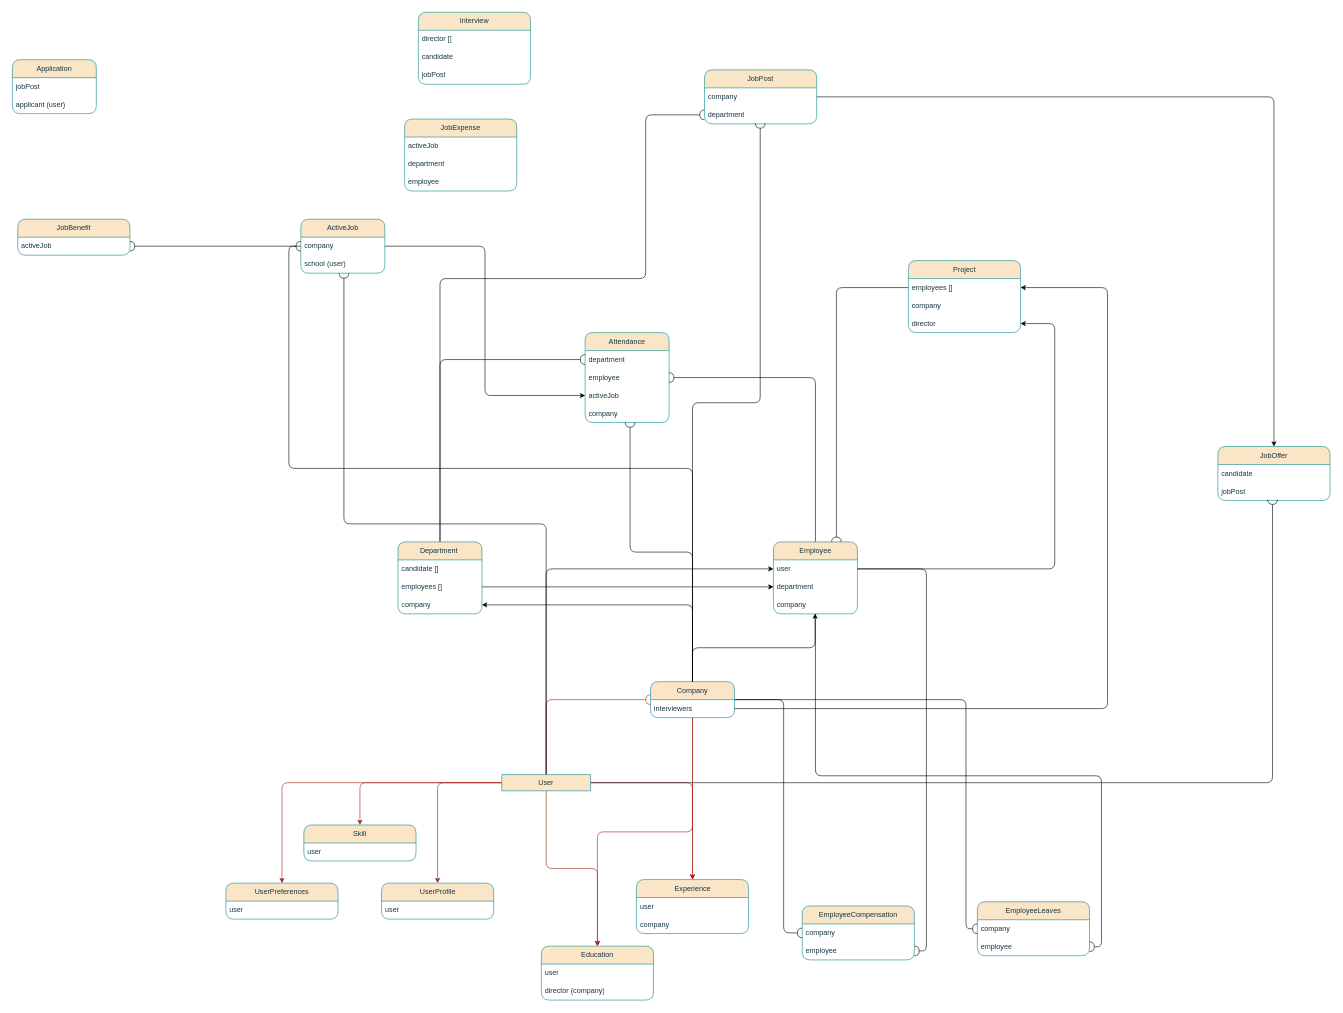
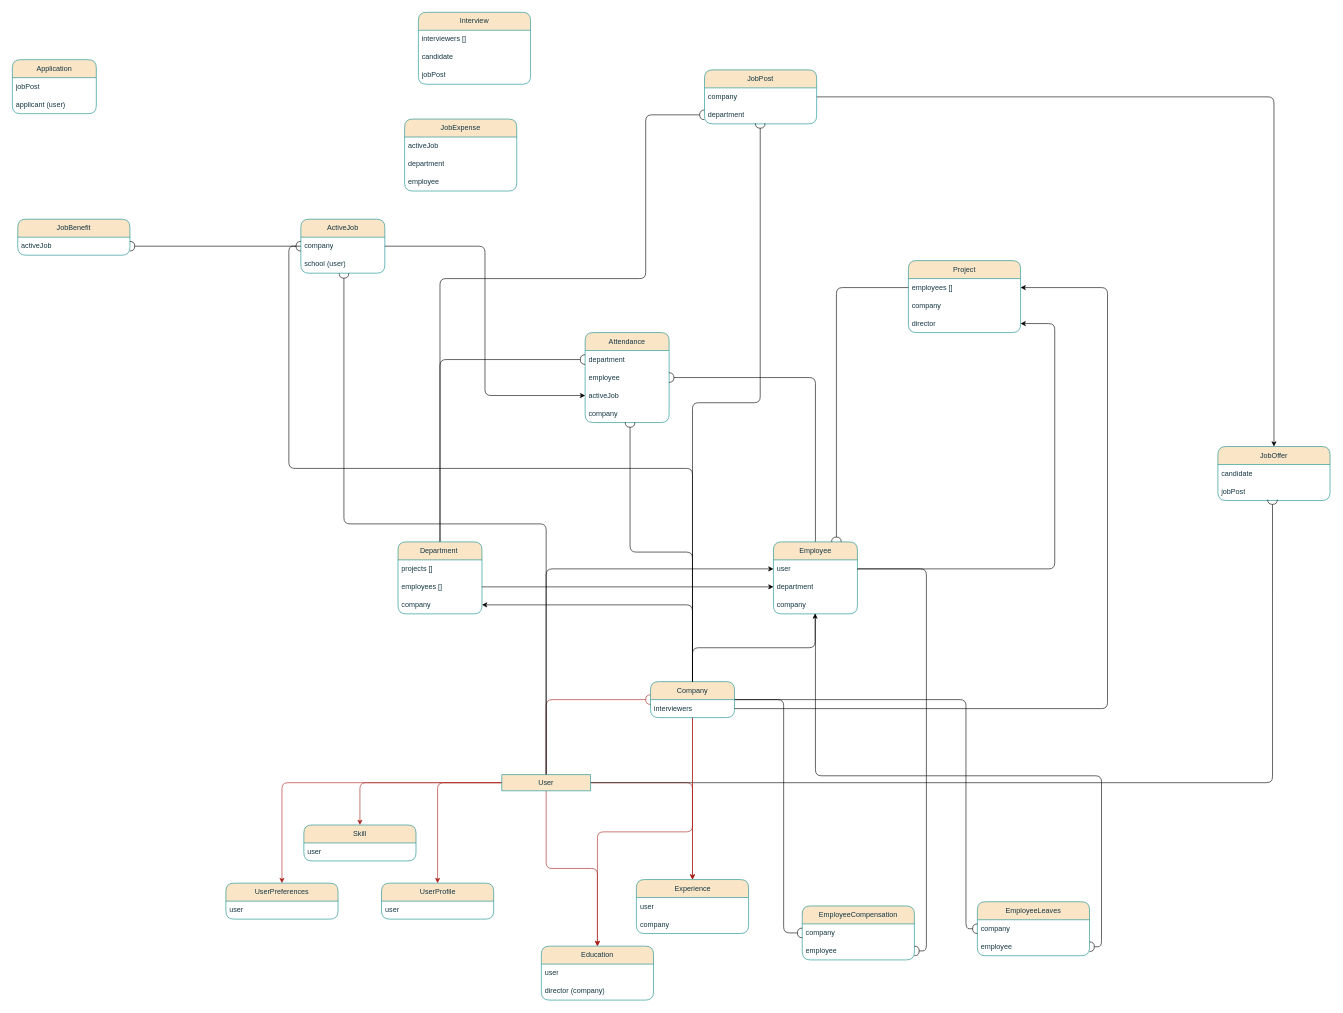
(442, 39) -> (450, 39)
(424, 569) -> (423, 569)
